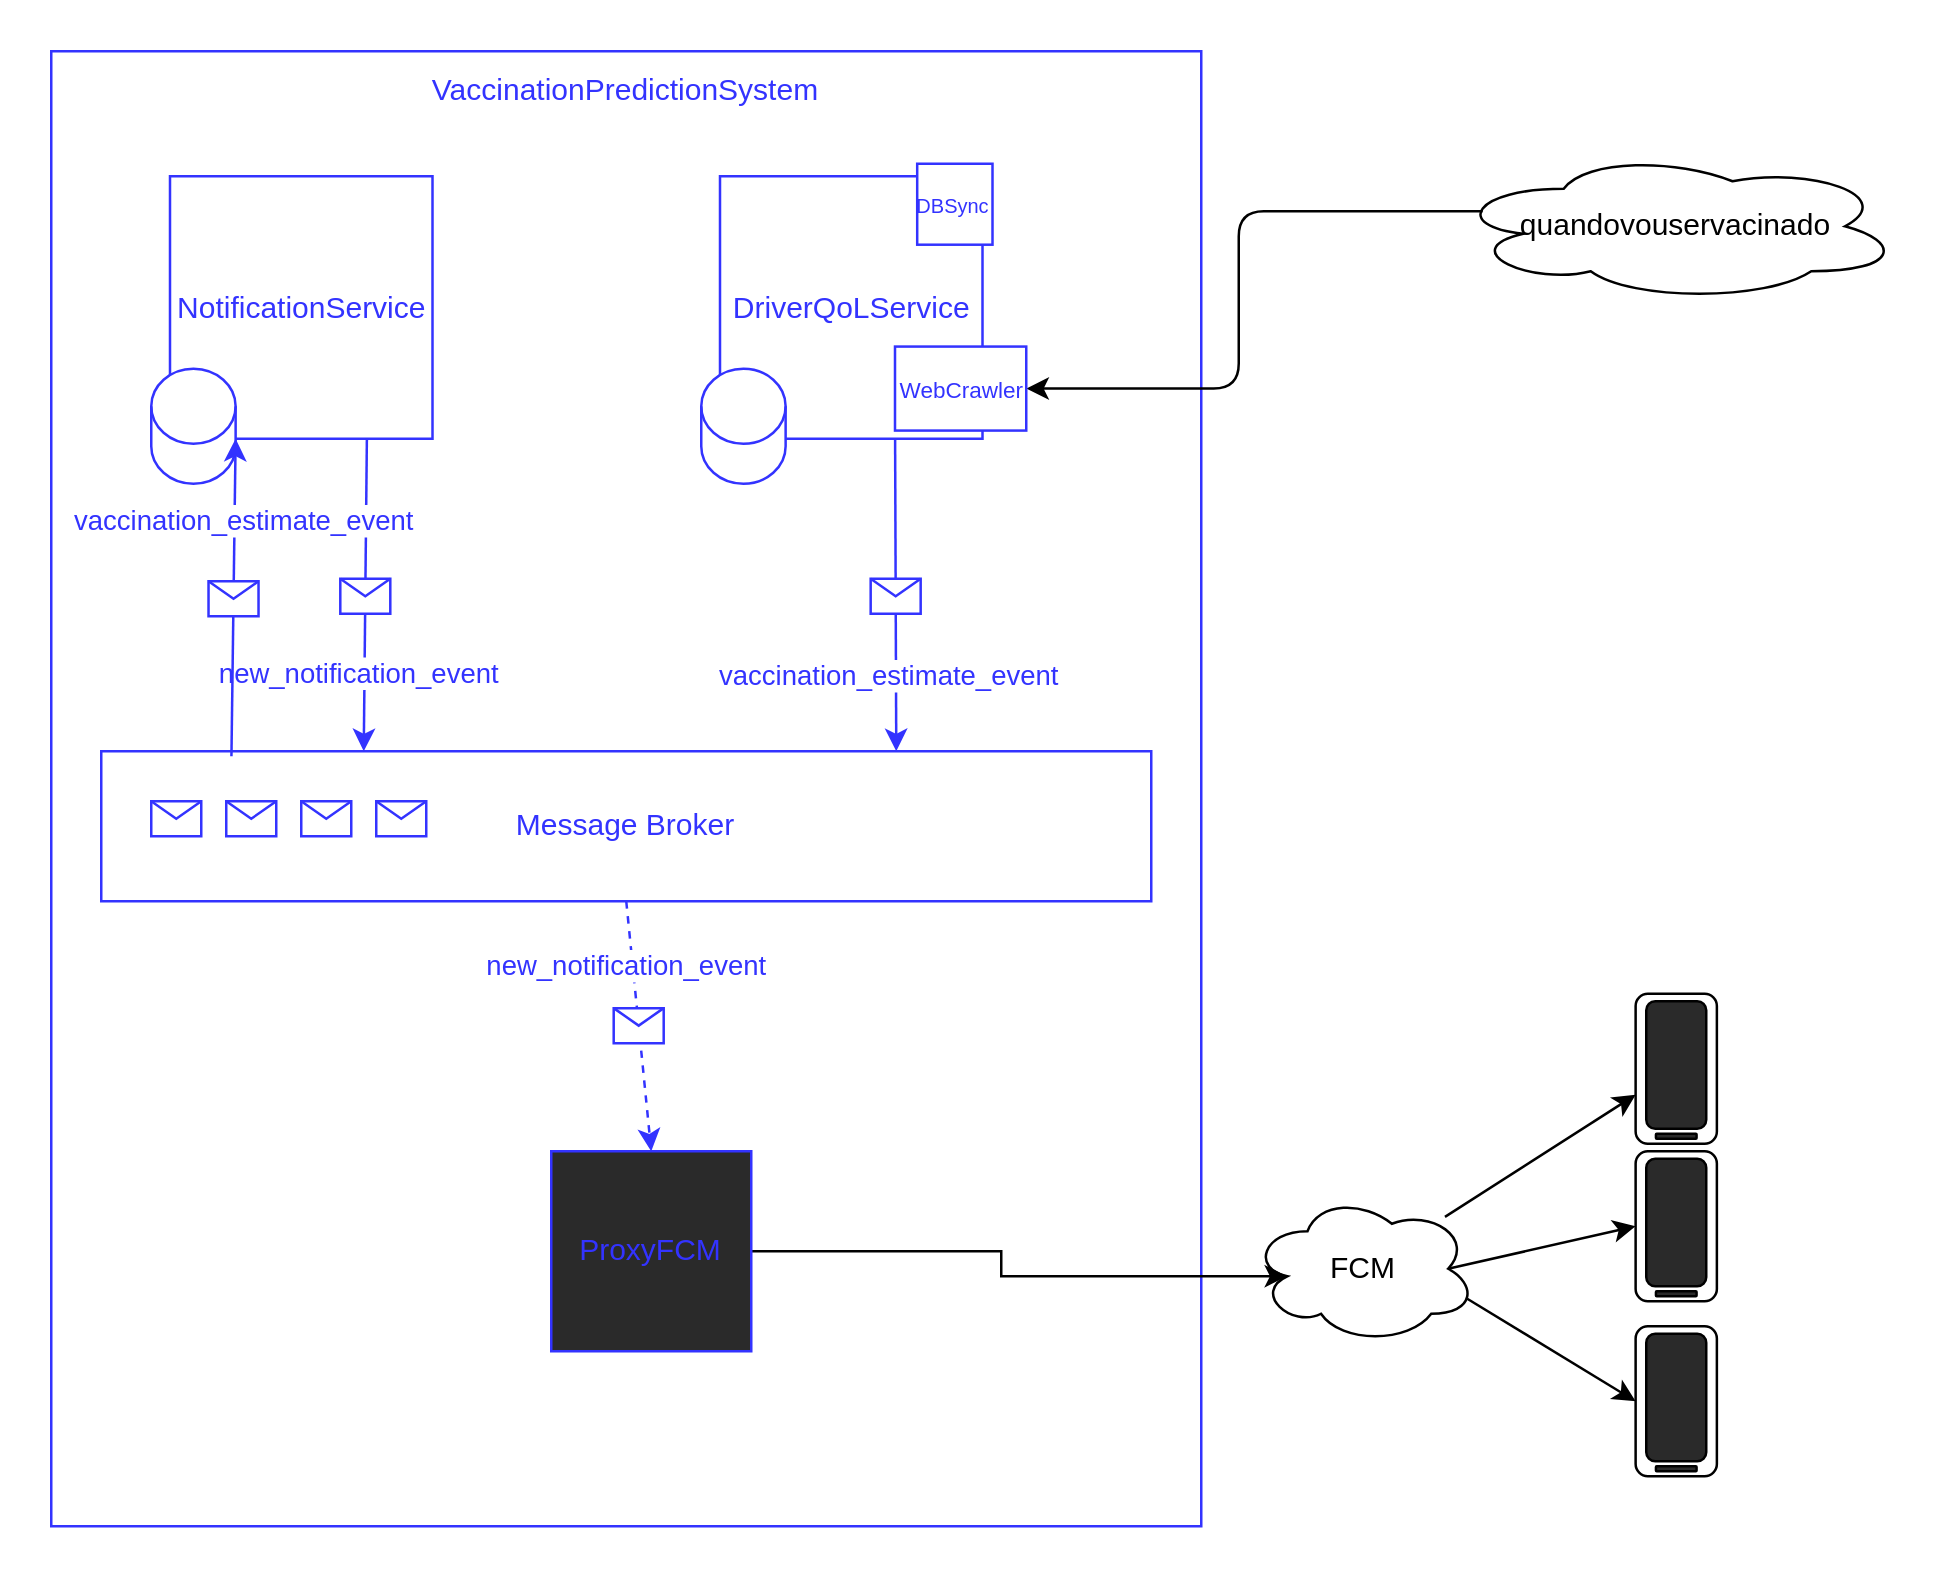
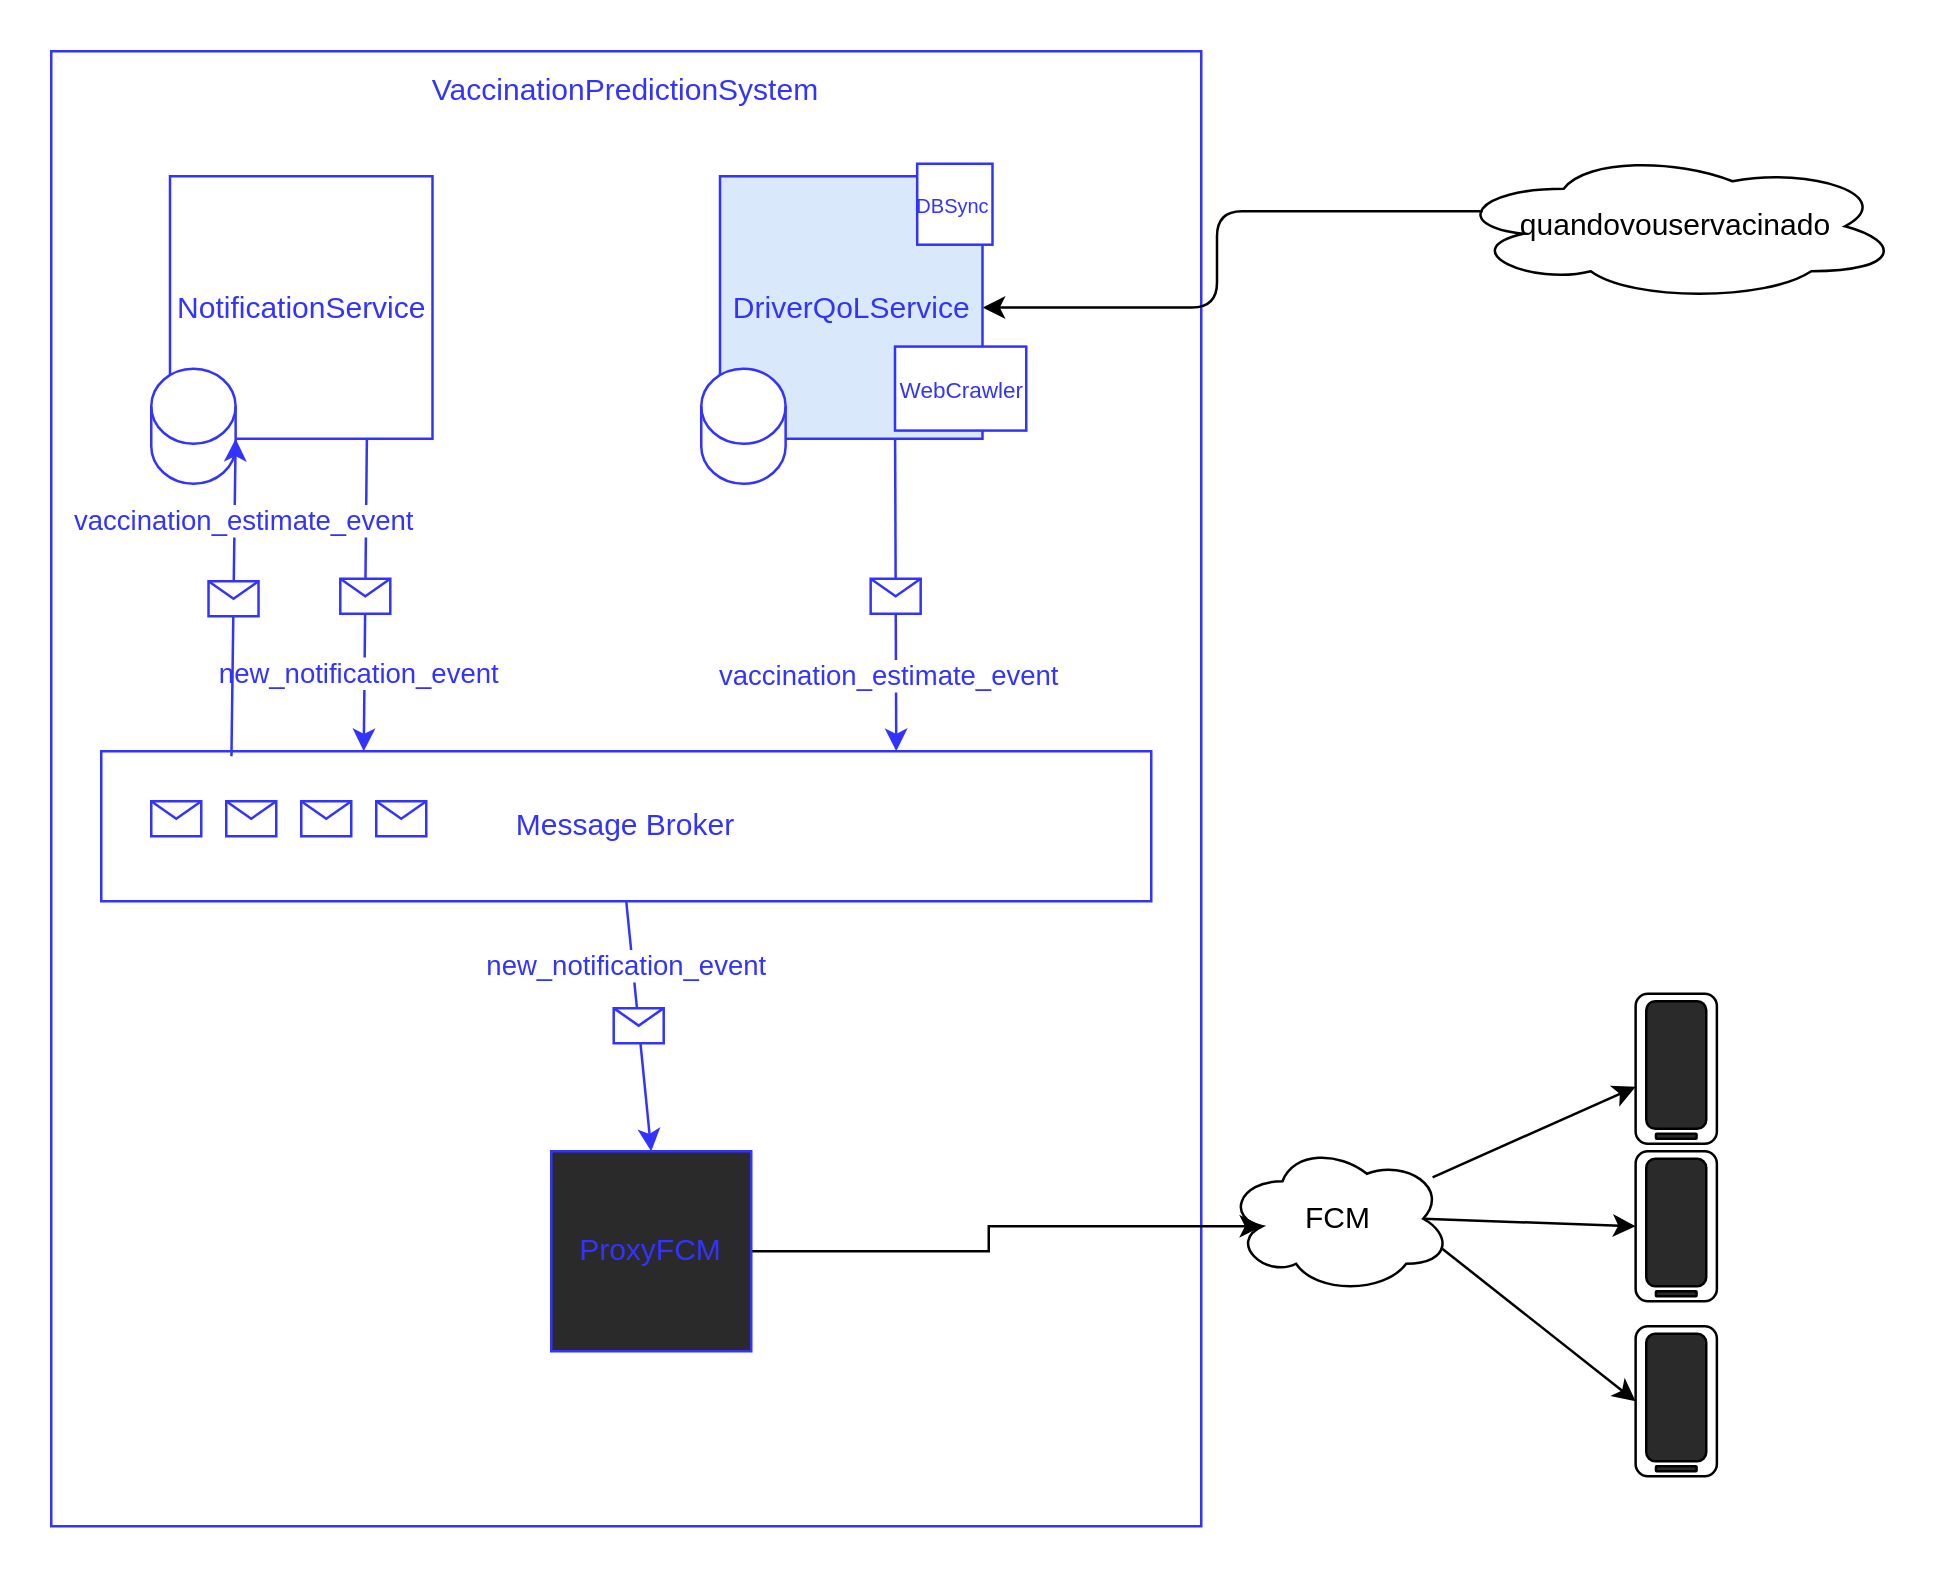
(851, 308) -> (851, 308)
(1225, 387) -> (1161, 308)
(645, 1089) -> (645, 1089)
(1364, 1269) -> (1339, 1219)
